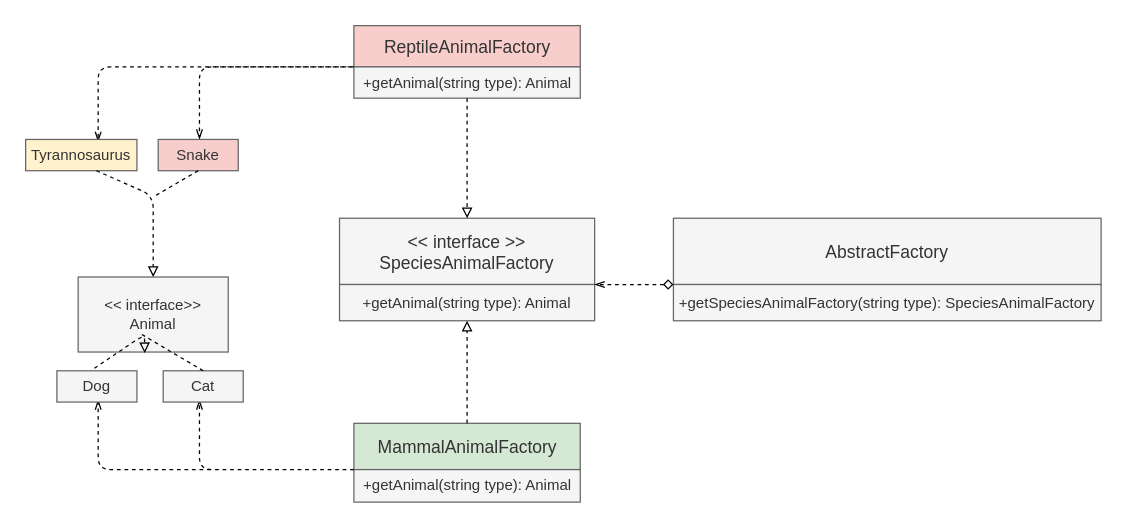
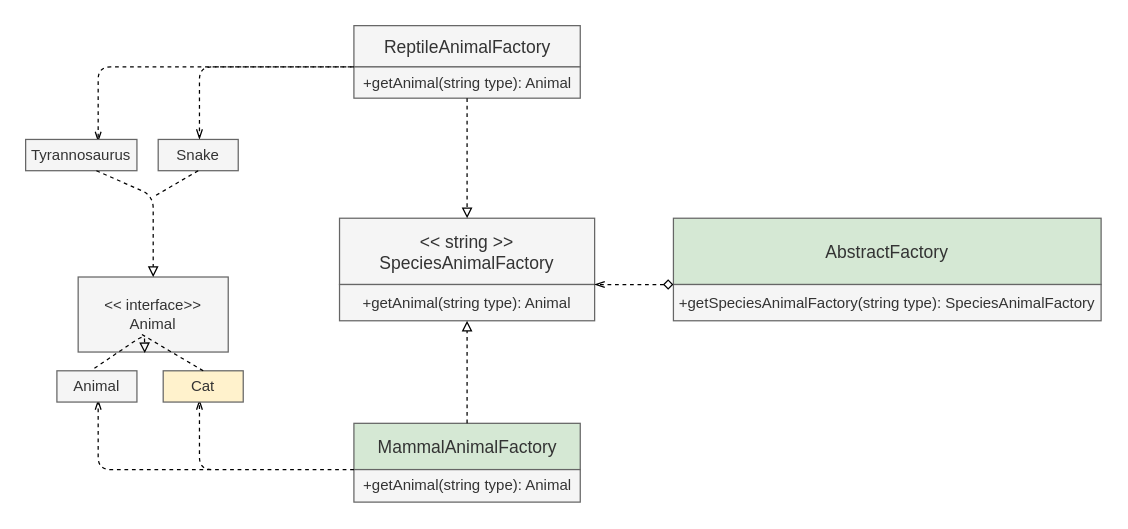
(467, 46) -> (467, 46)
(81, 155) -> (81, 155)
(198, 155) -> (198, 155)
(887, 251) -> (887, 251)
(467, 252) -> (467, 252)
(203, 386) -> (203, 386)
(97, 387) -> (97, 387)
